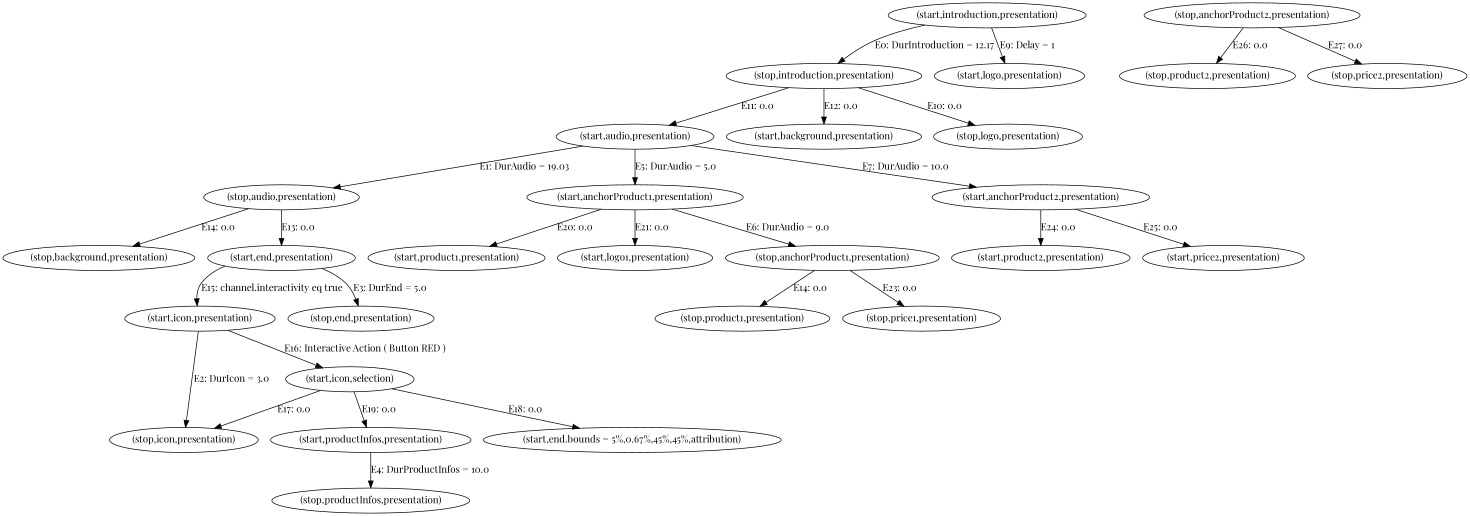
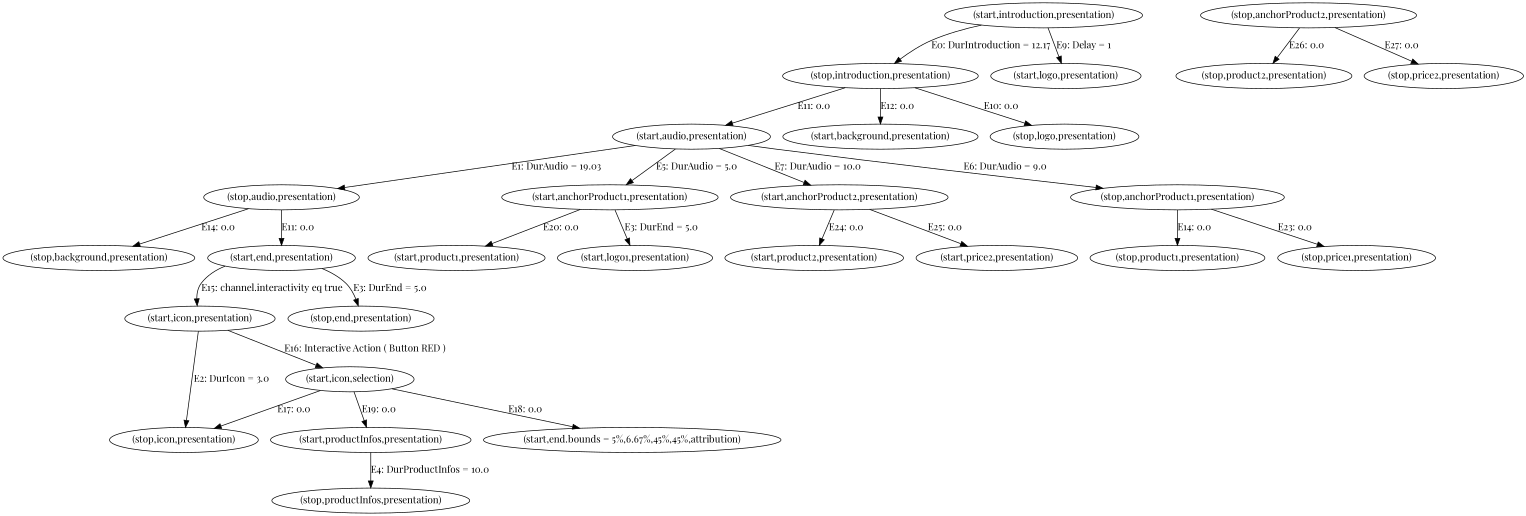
(730, 227) -> (922, 167)
(298, 228) -> (298, 228)
(652, 228) -> (662, 228)
(632, 440) -> (632, 440)
